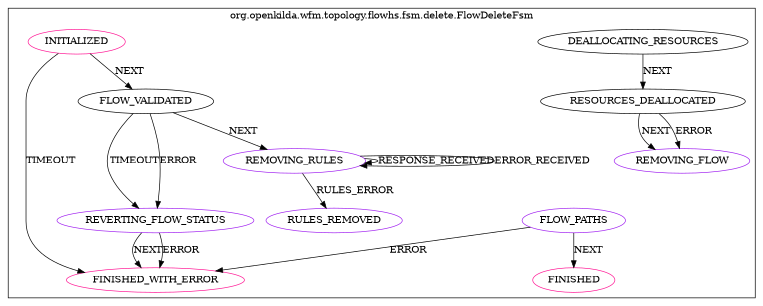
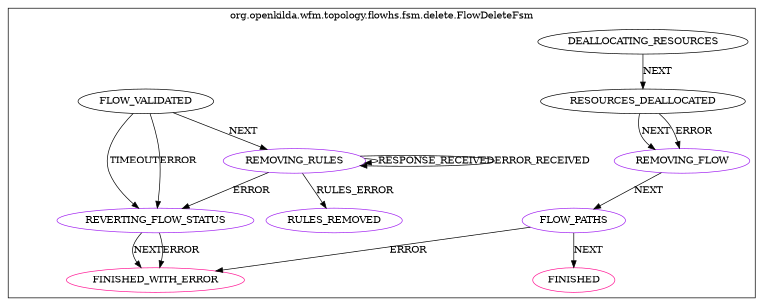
(77, 42) -> none
none -> (229, 189)
none -> (631, 189)
